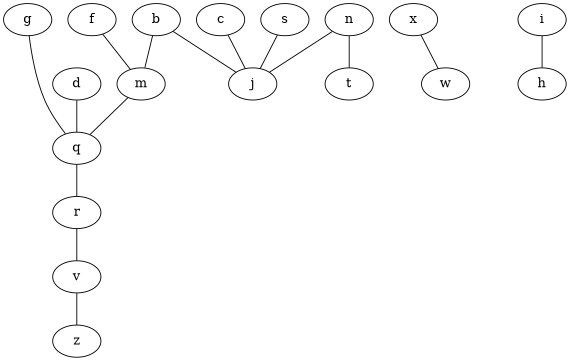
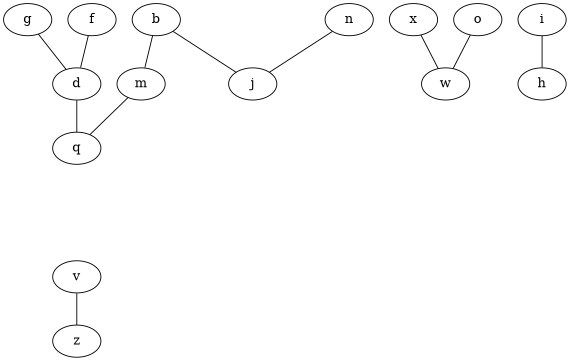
(221, 20) -> none
(285, 20) -> none
none -> (478, 20)
(117, 52) -> (84, 52)
(349, 84) -> none
(40, 88) -> (52, 52)
(77, 213) -> none
